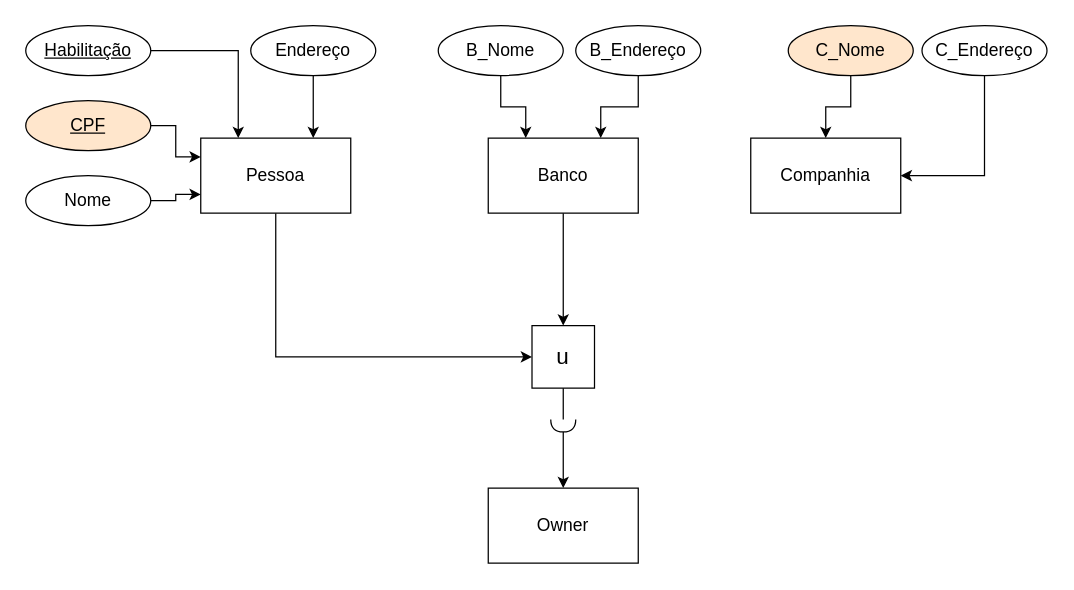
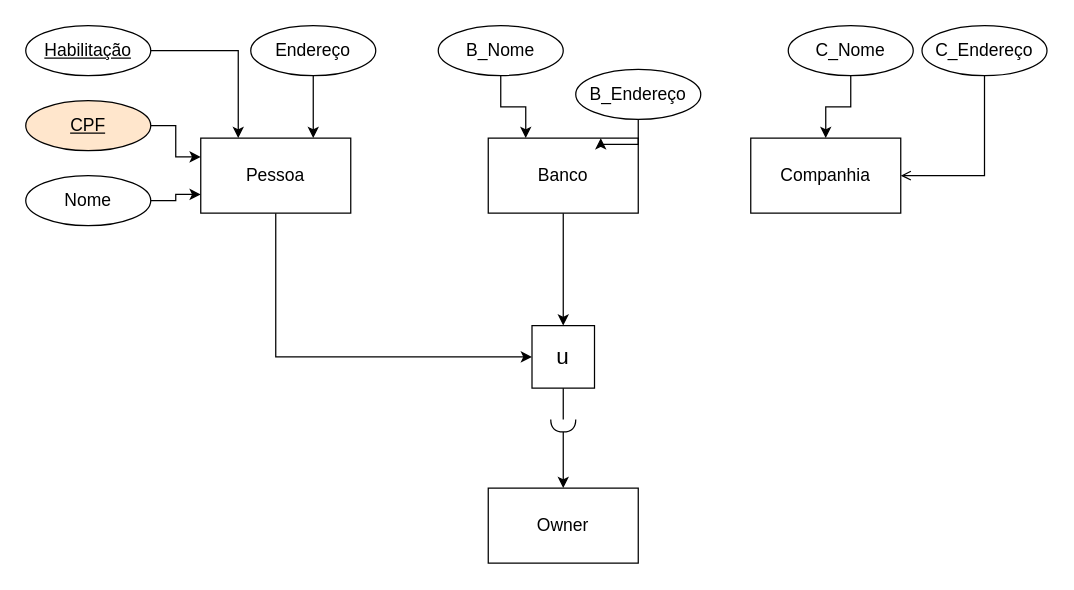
(638, 51) -> (638, 94)
(851, 51) -> (851, 51)
(911, 176) -> (908, 176)
